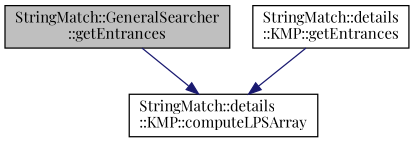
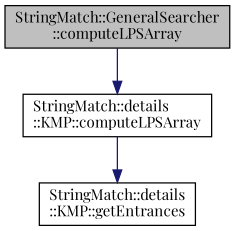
(117, 27) -> (117, 27)
(282, 67) -> (117, 153)
